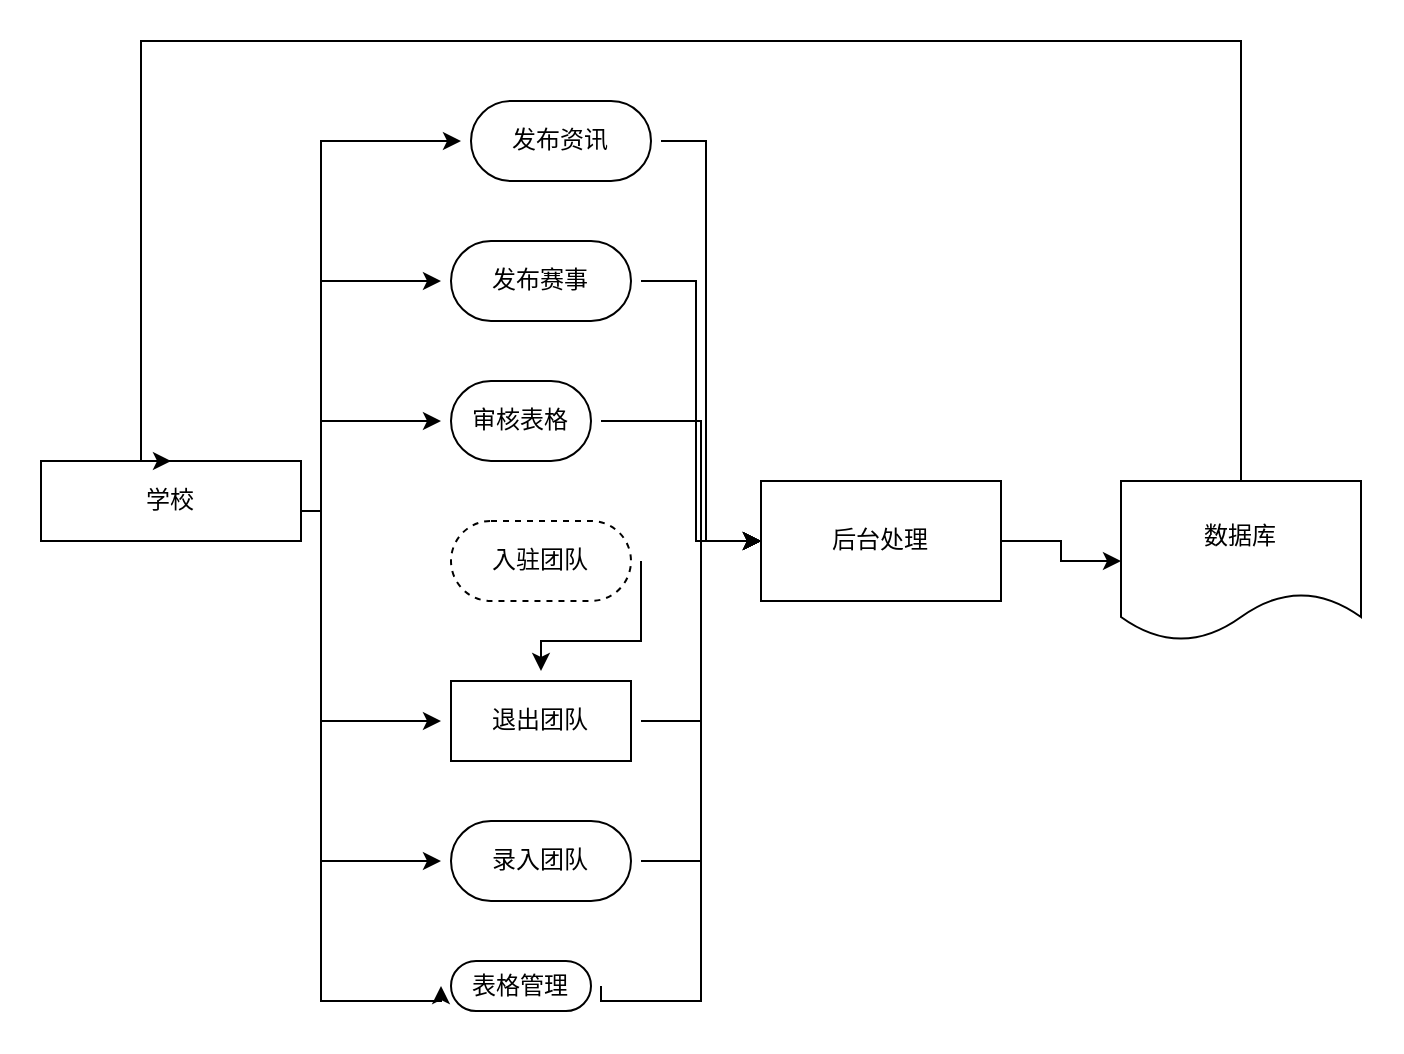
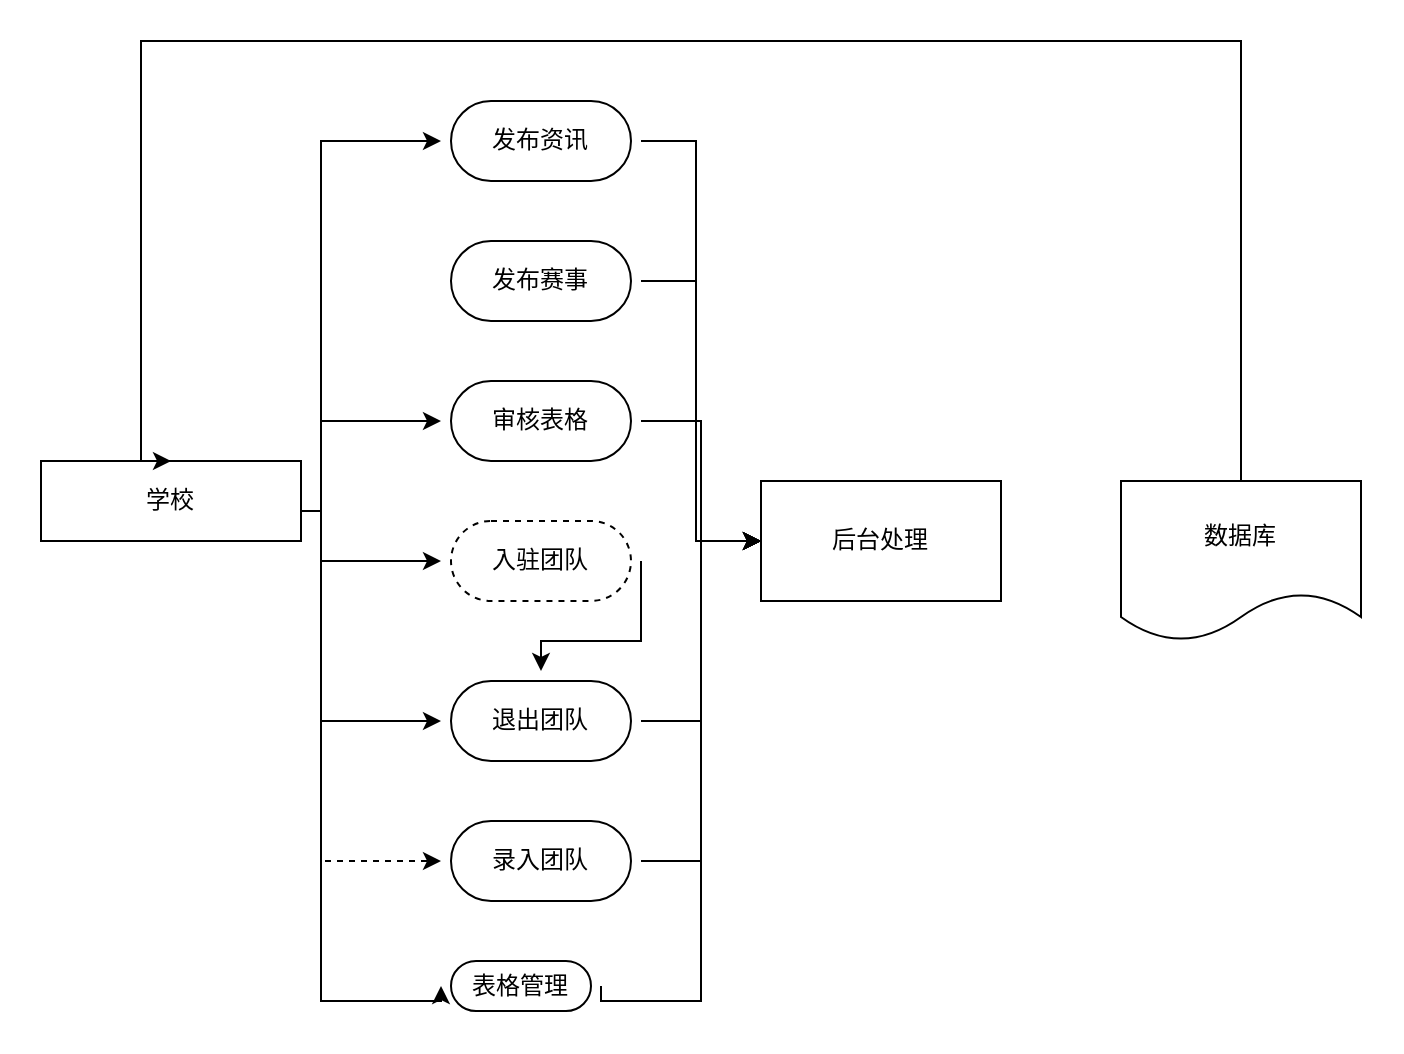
(561, 141) -> (541, 141)
(376, 281) -> none
(521, 421) -> (541, 421)
(1061, 544) -> none
none -> (376, 561)
(541, 721) -> (541, 721)
(373, 861) -> (373, 861)
